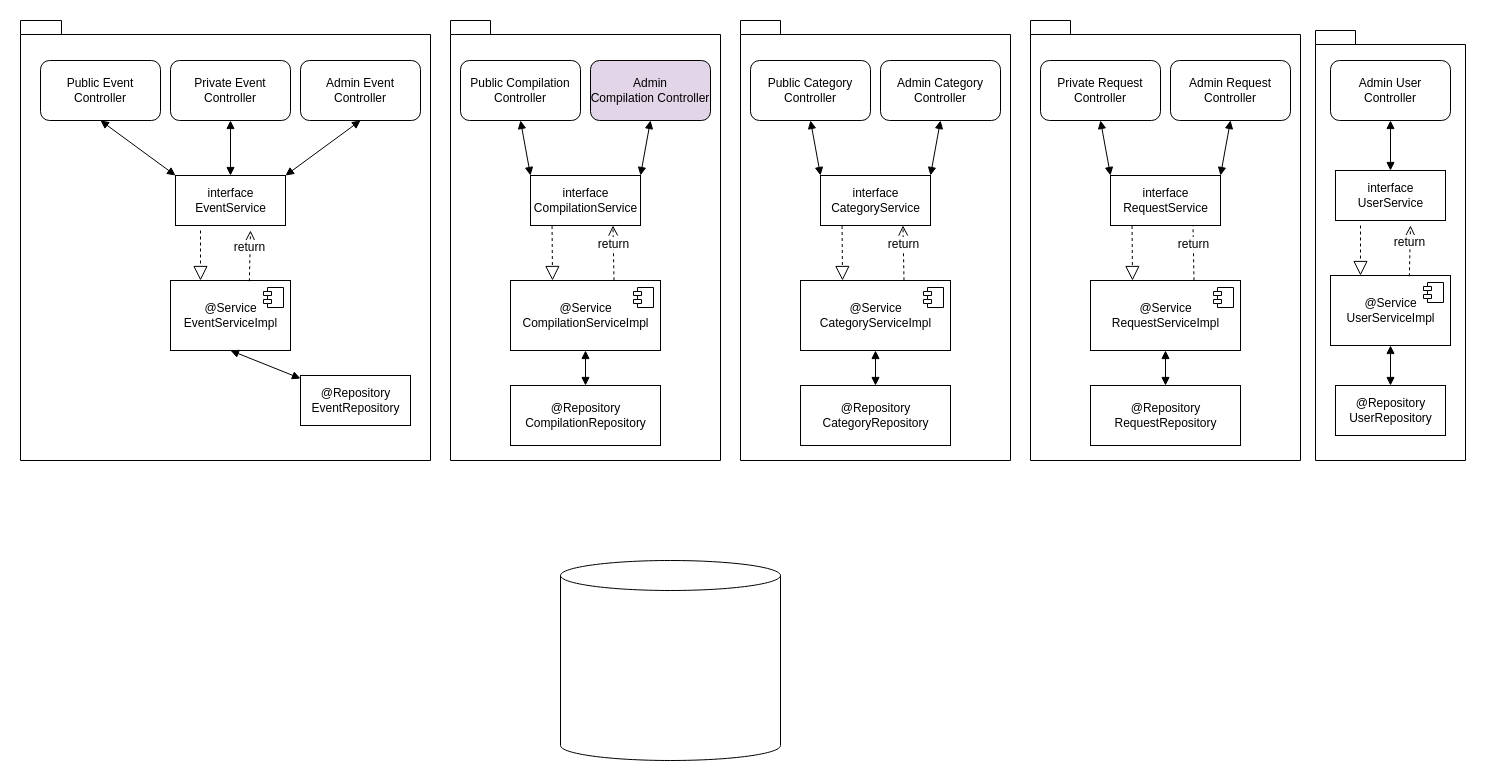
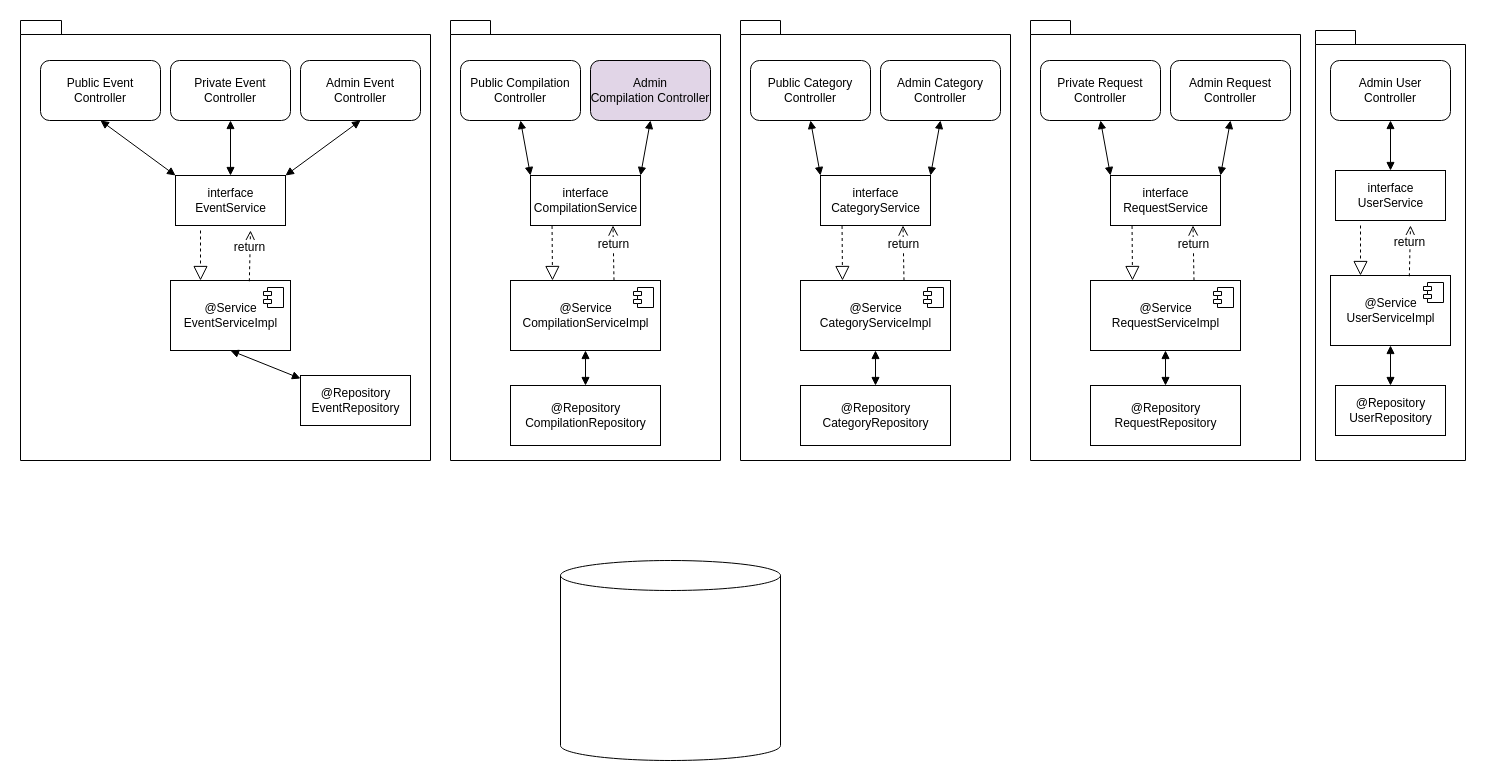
(1193, 230) -> (1193, 231)
